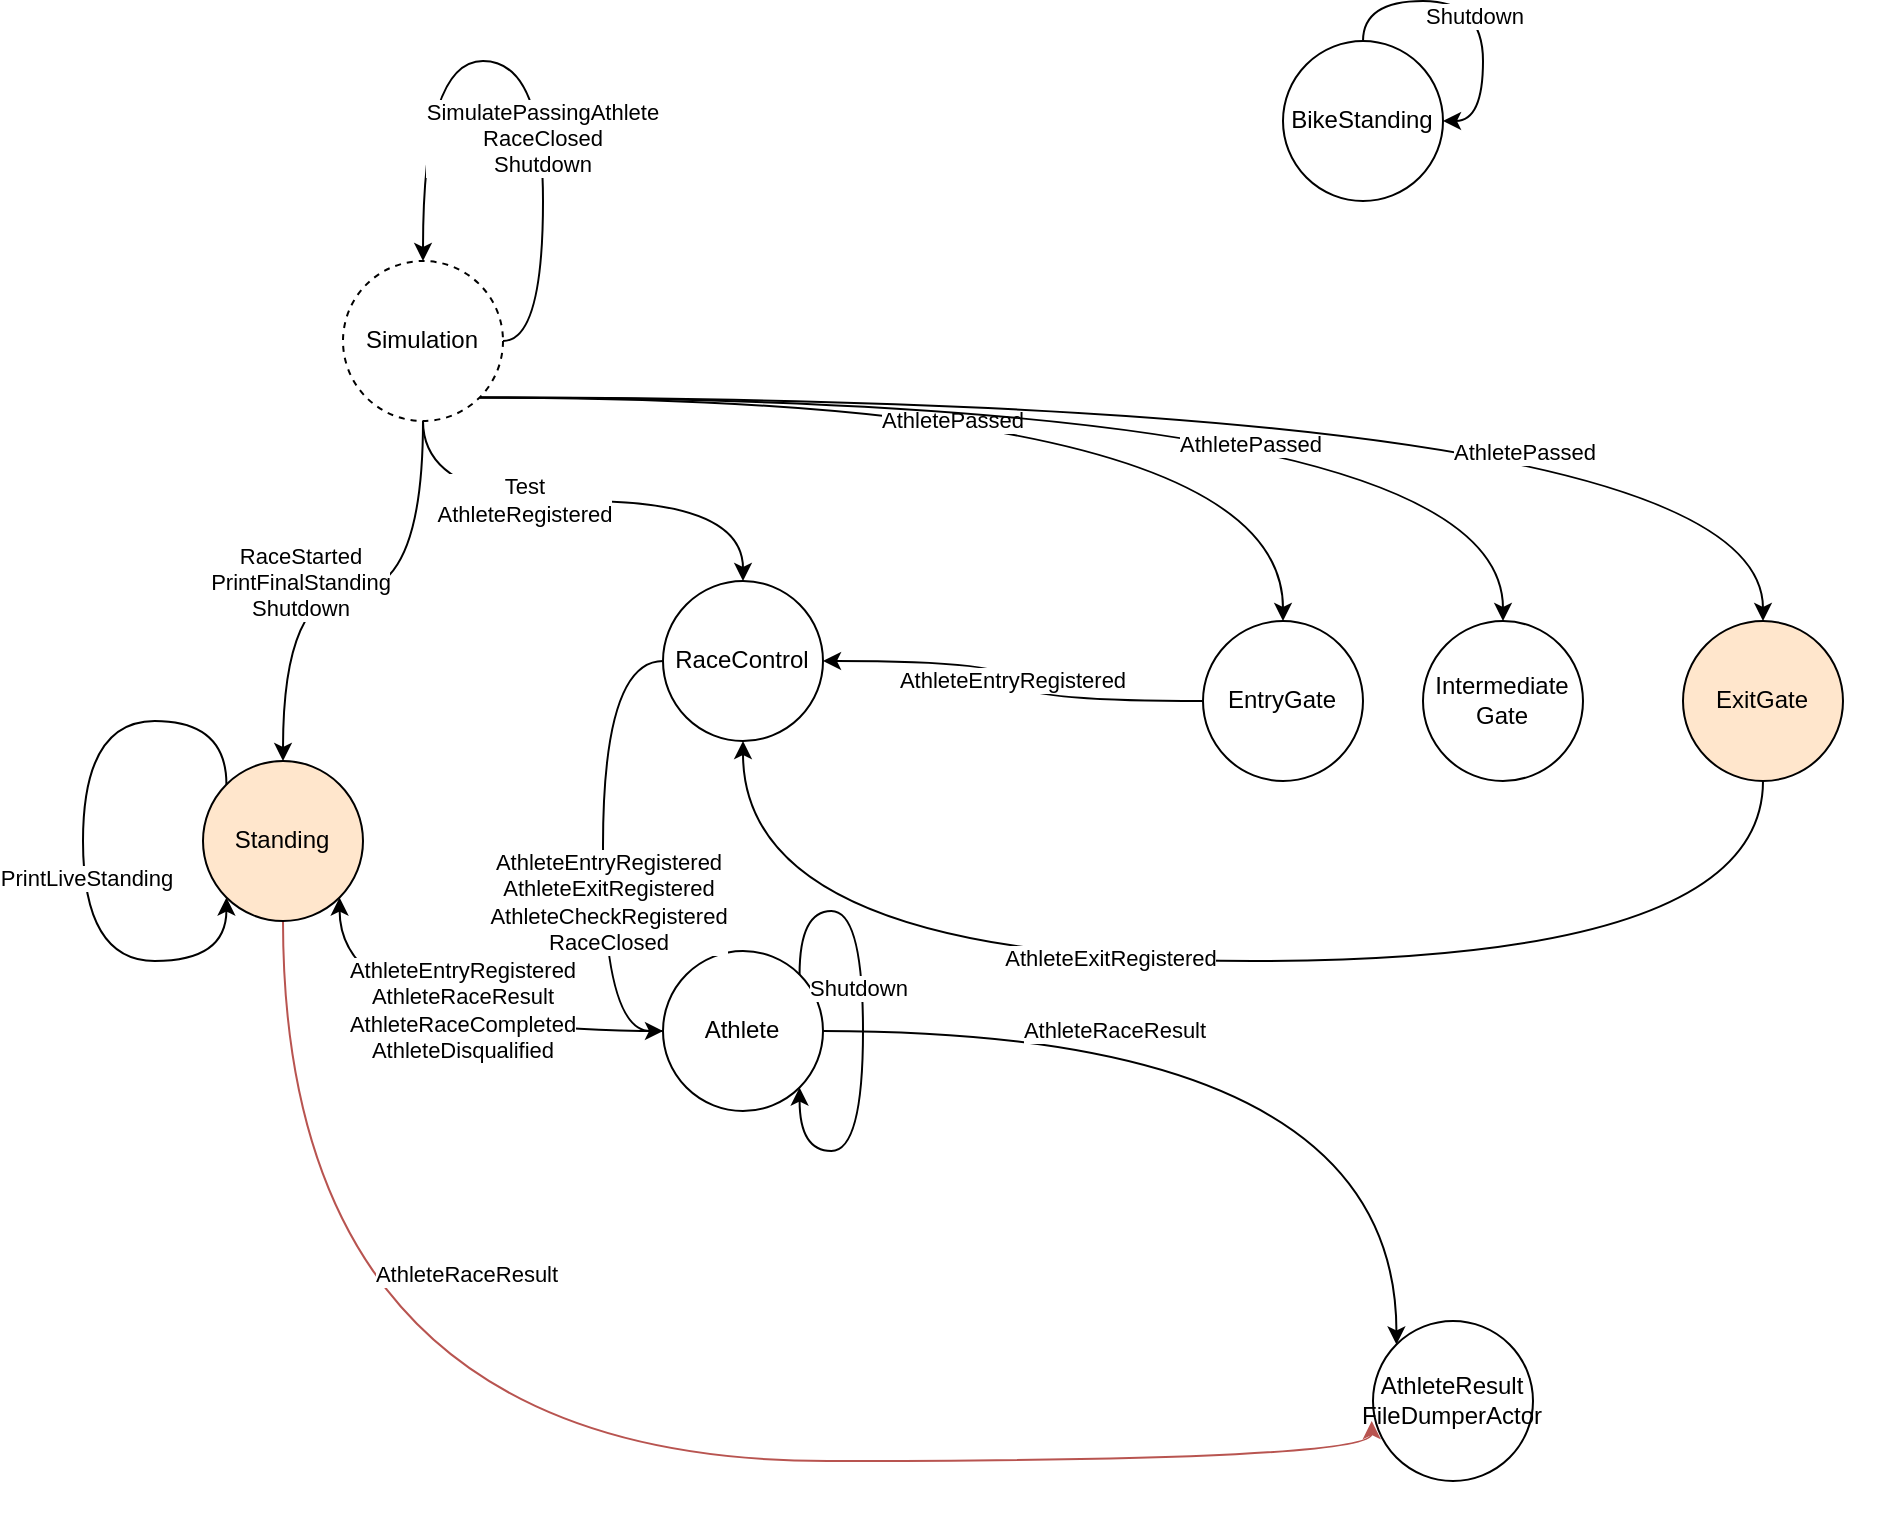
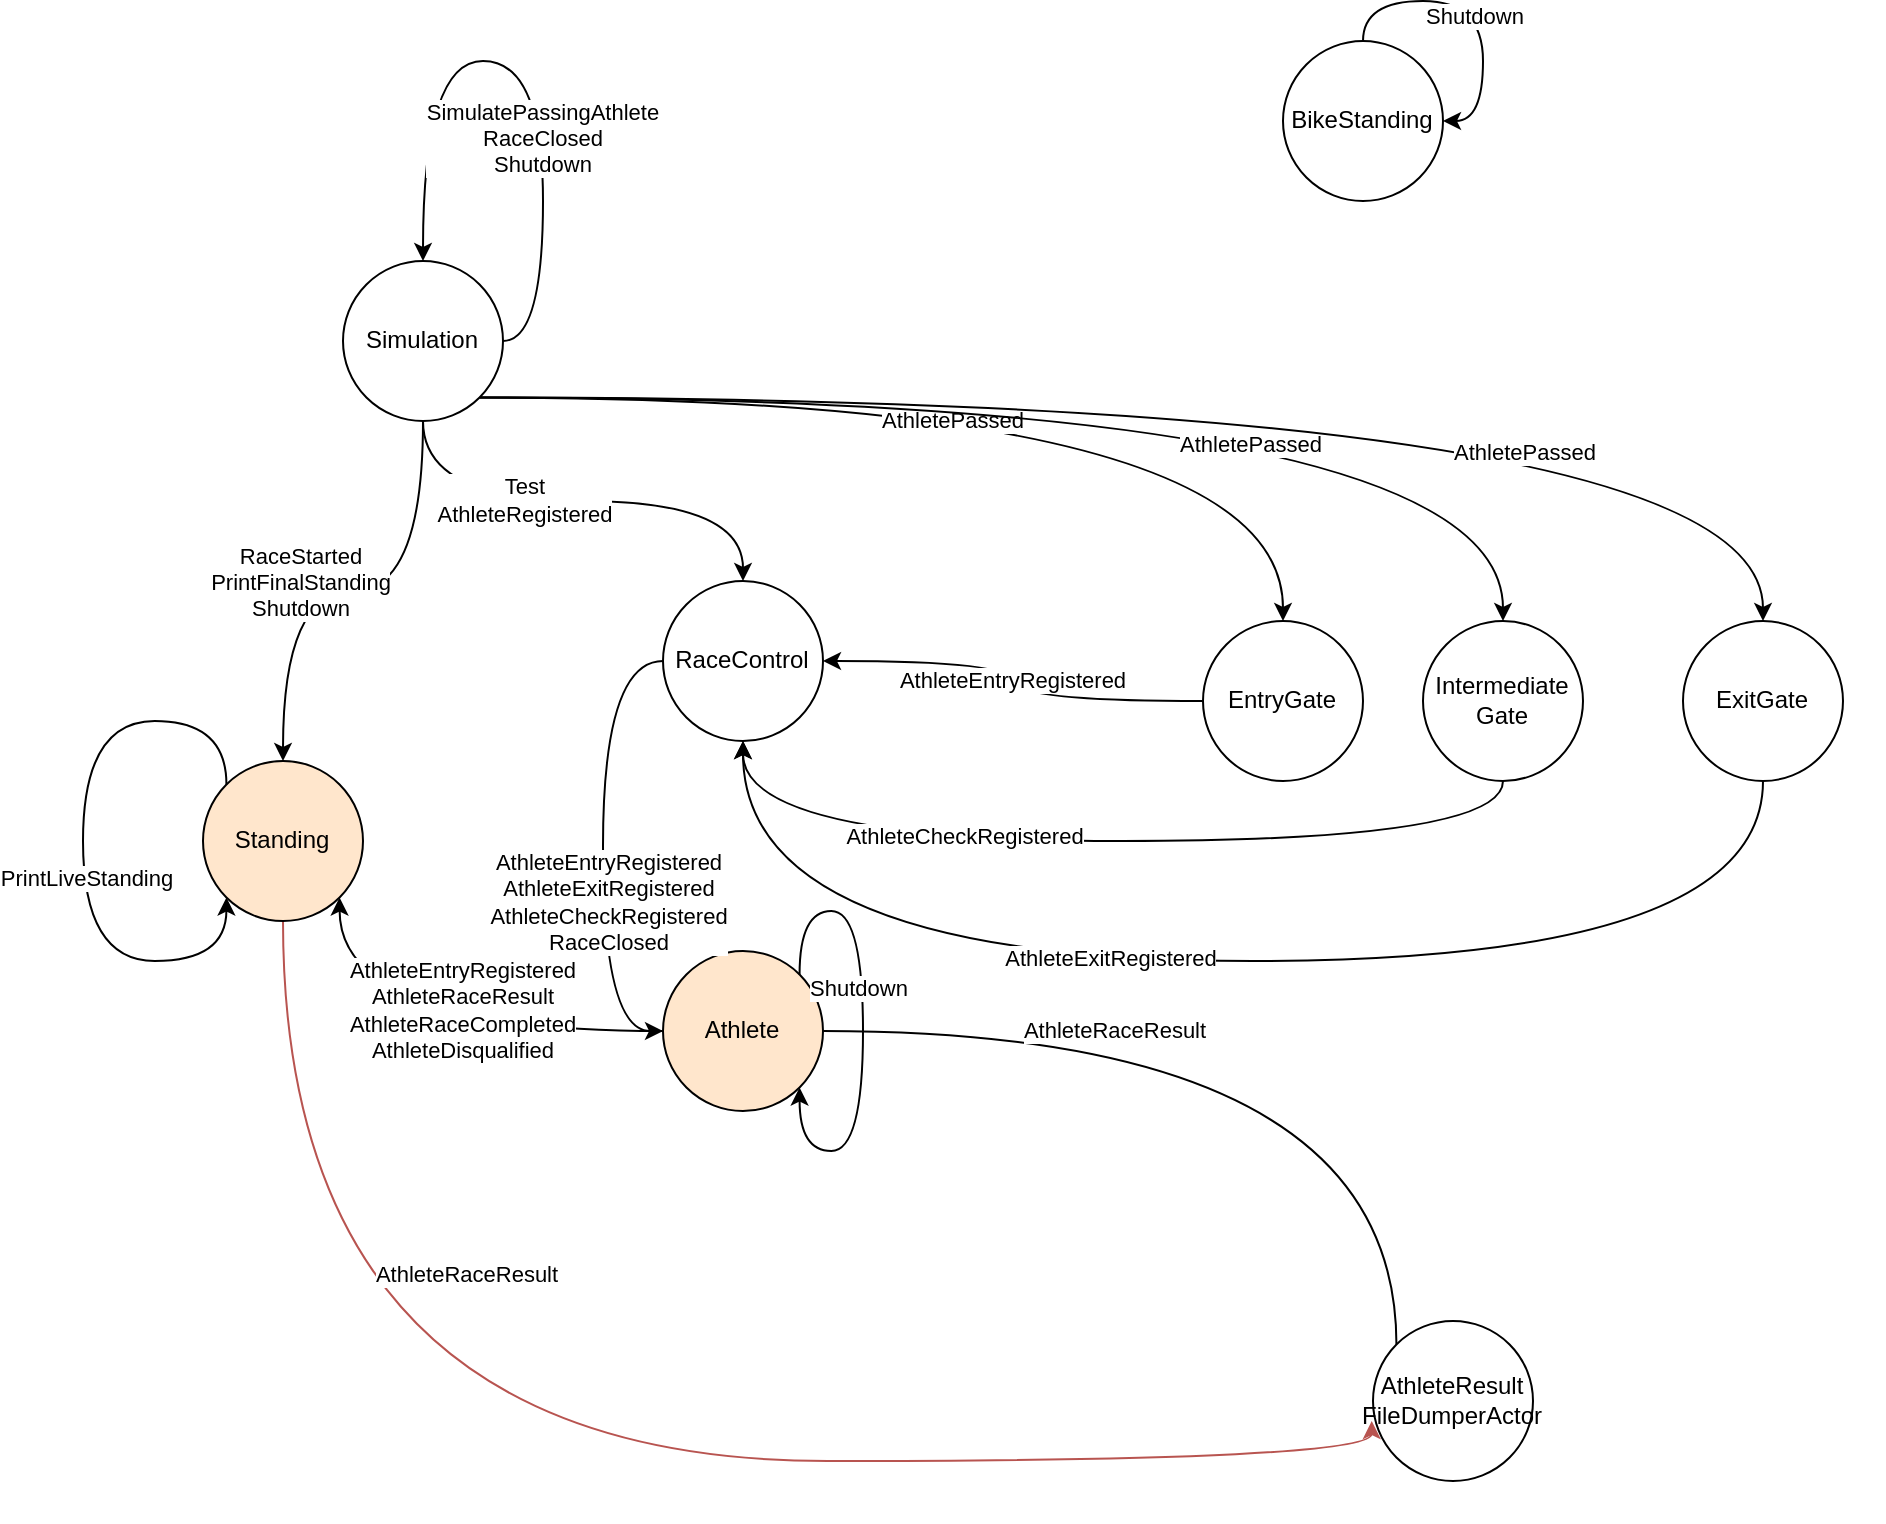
(423, 341) -> (423, 341)
(1763, 701) -> (1763, 701)
none -> (1207, 840)
(743, 1031) -> (743, 1031)
(1267, 1115) -> (1269, 1120)
